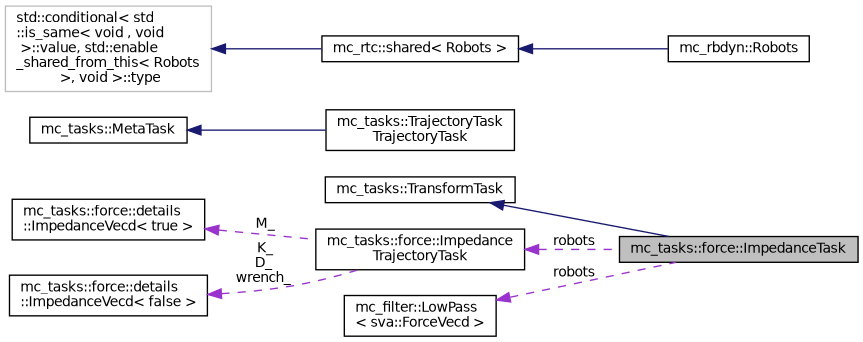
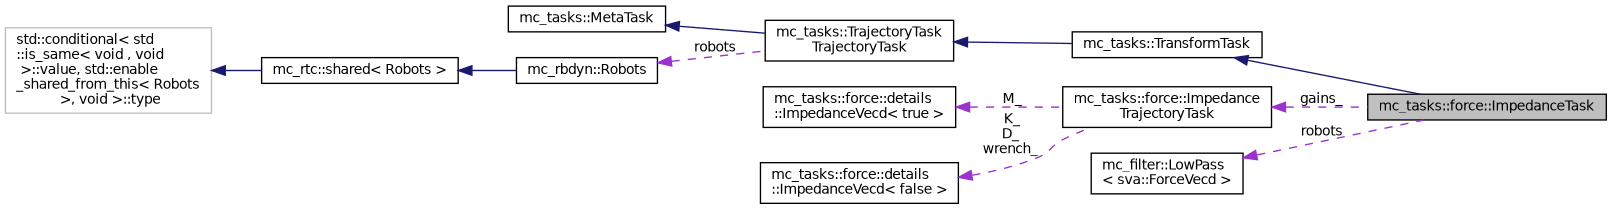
none -> (1020, 43)
none -> (718, 56)
(572, 242) -> (1320, 100)
